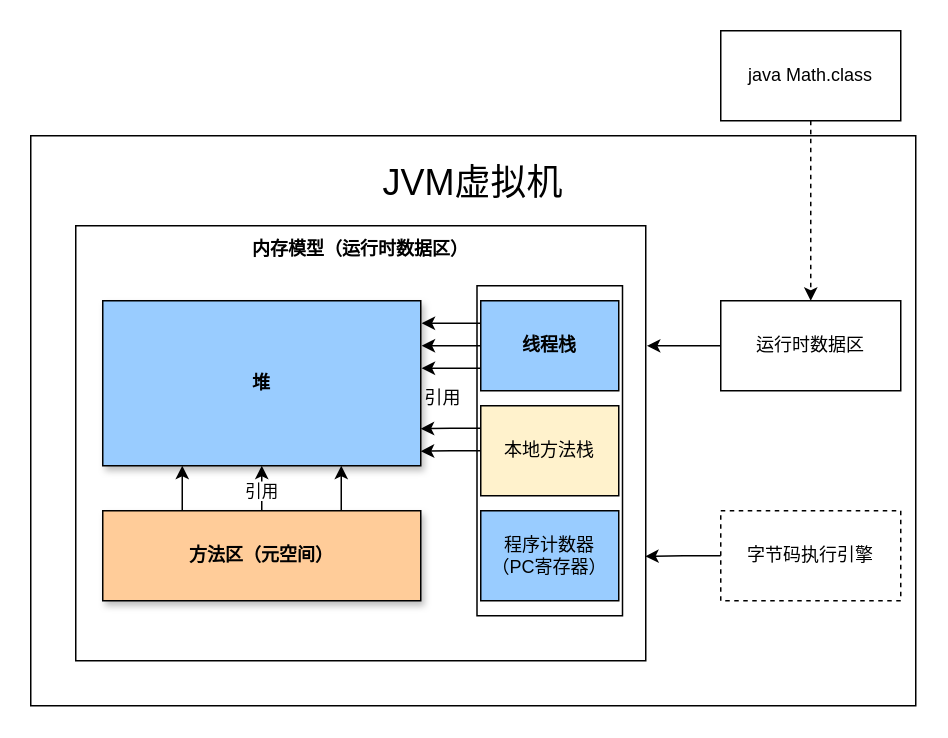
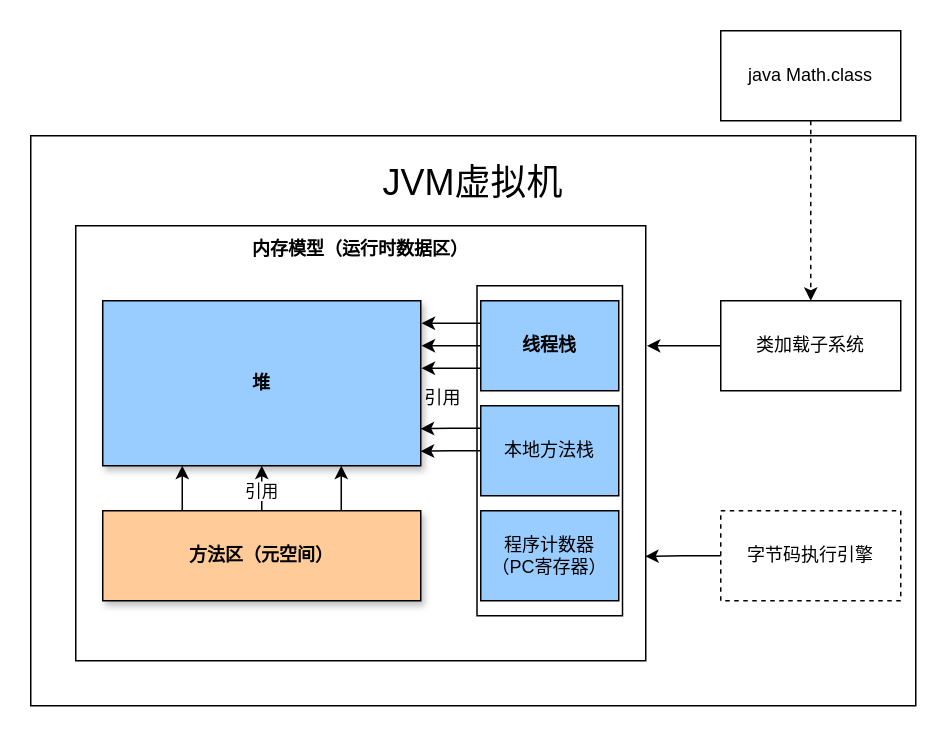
(811, 346) -> (811, 346)
(550, 451) -> (550, 451)
